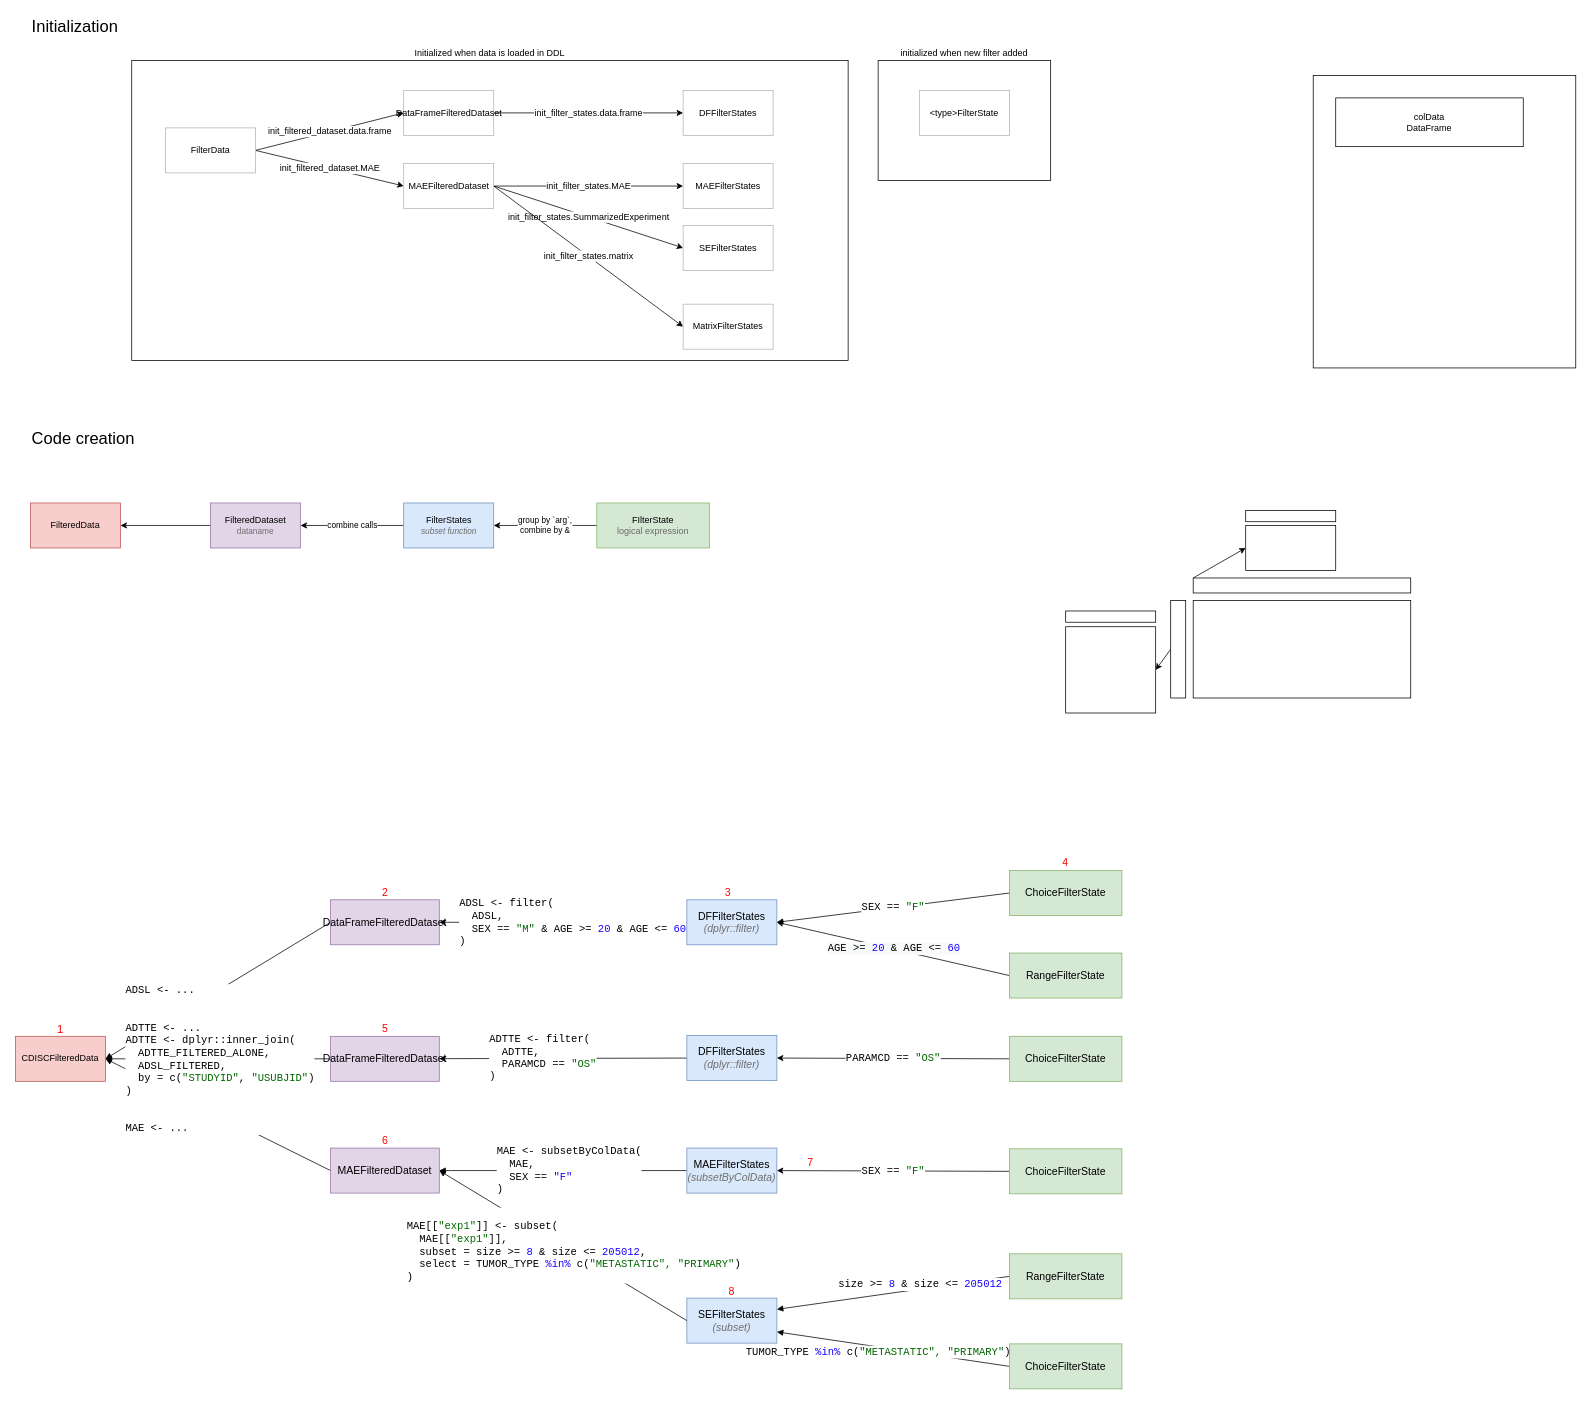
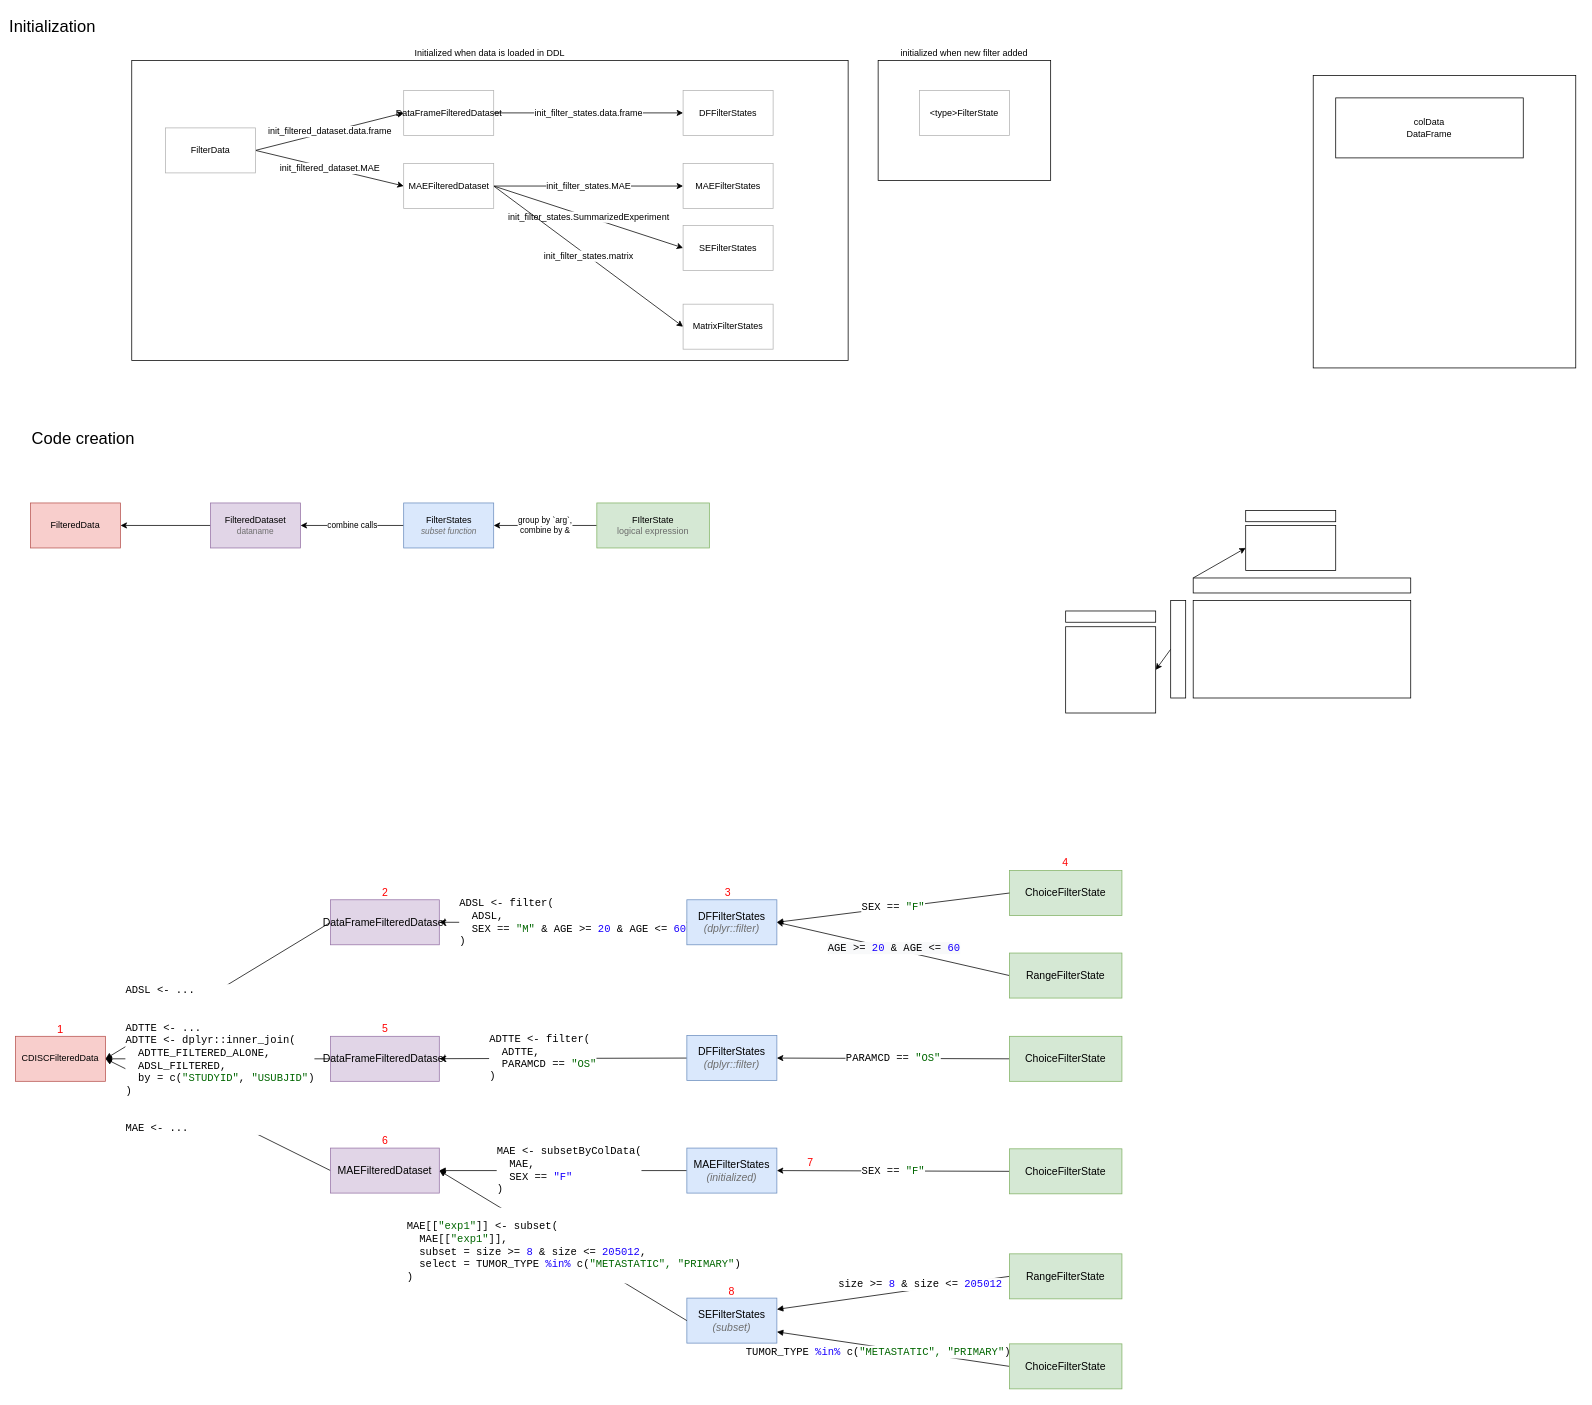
(87, 27) -> (64, 27)
(1429, 122) -> (1429, 128)
(732, 1170) -> (732, 1170)
